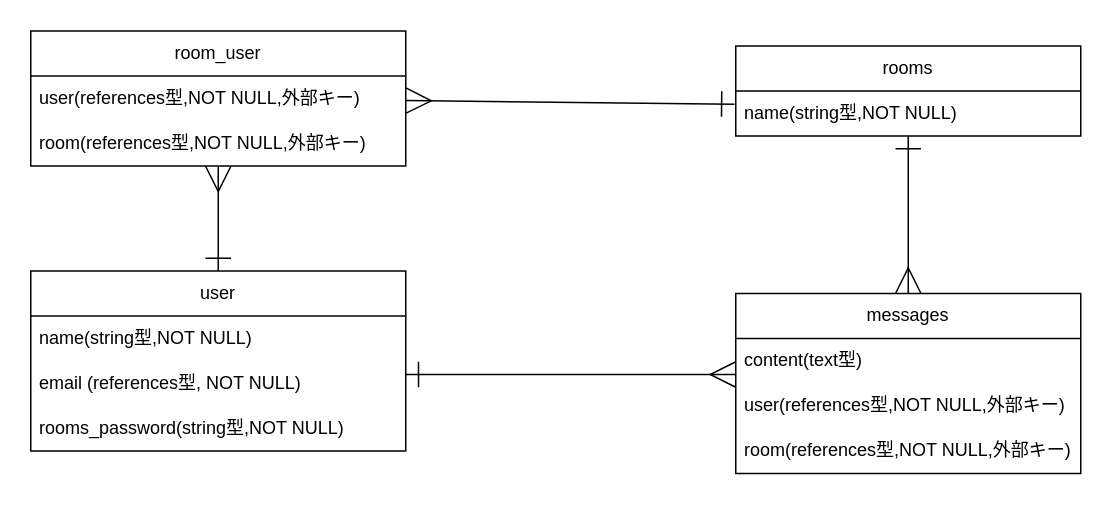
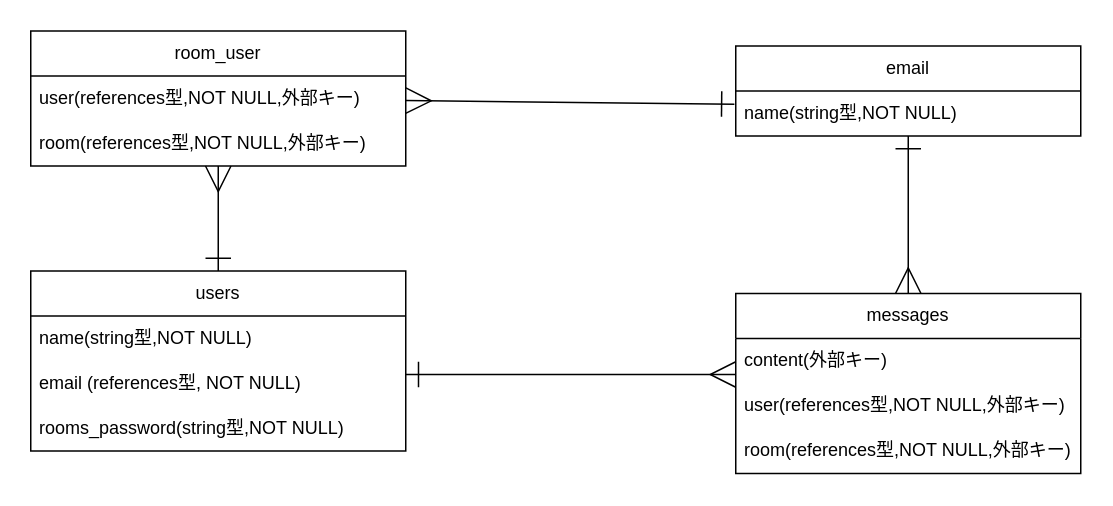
(908, 68) -> (908, 68)
(218, 293) -> (218, 293)
(819, 361) -> (826, 361)
